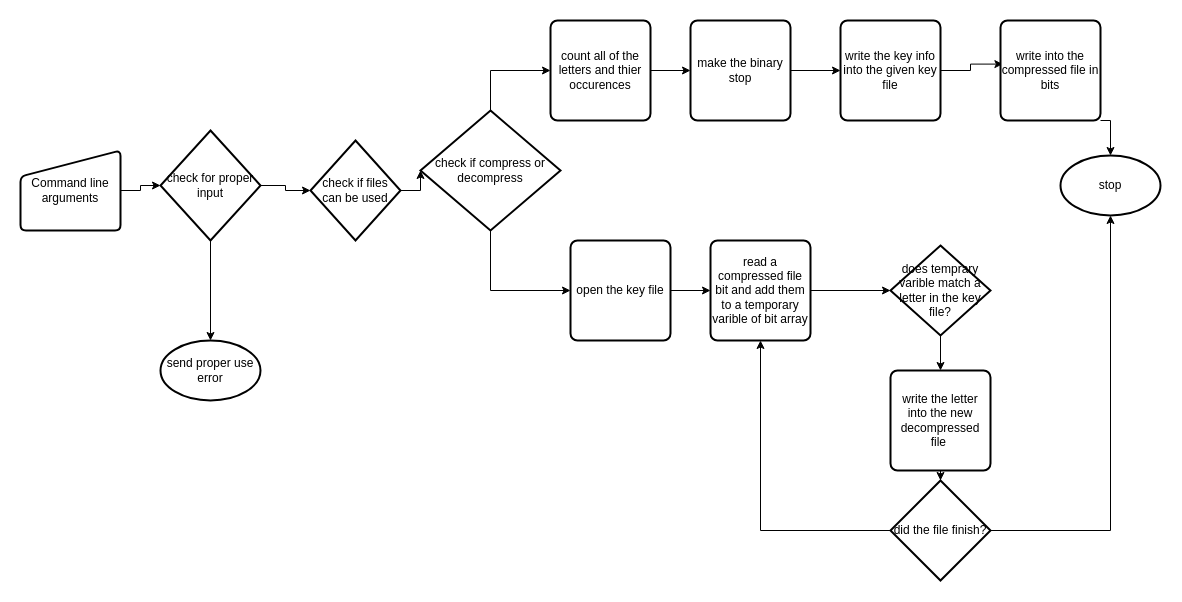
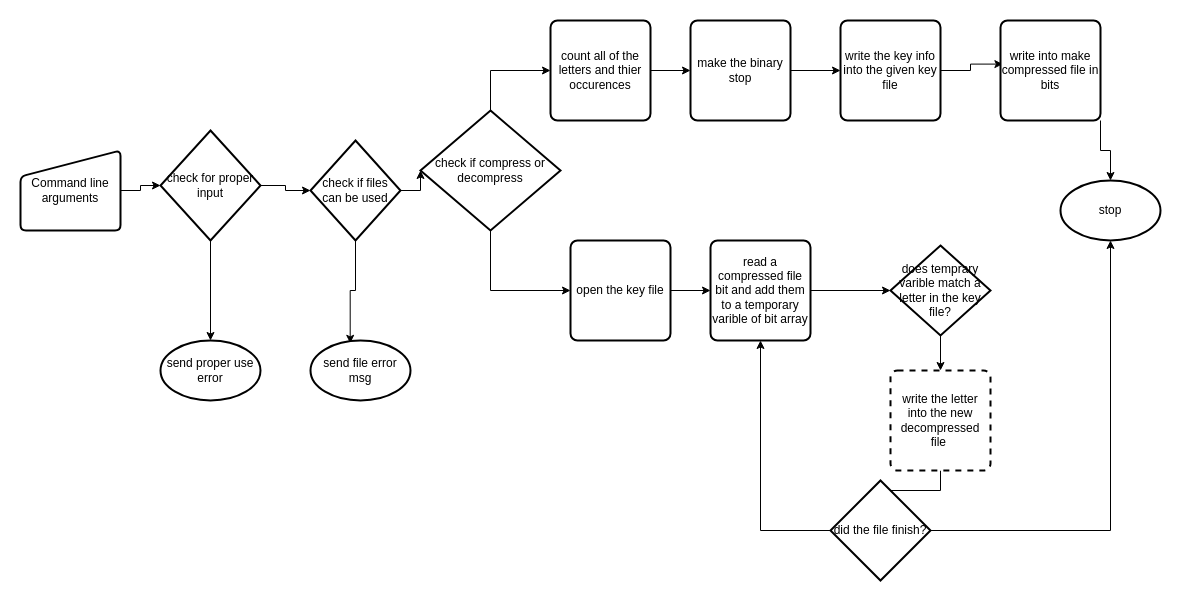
(1051, 71) -> (1051, 71)
(1111, 186) -> (1111, 211)
none -> (356, 291)
none -> (361, 371)
(941, 421) -> (941, 421)
(941, 531) -> (881, 531)
